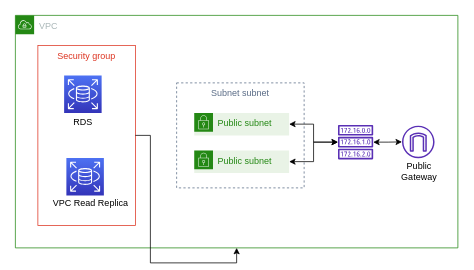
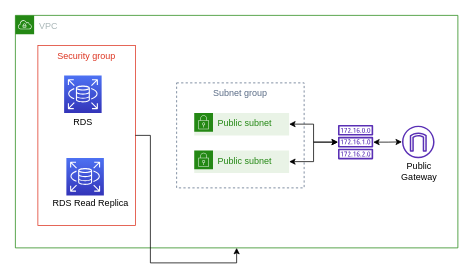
(240, 93) -> (240, 93)
(91, 204) -> (91, 204)
